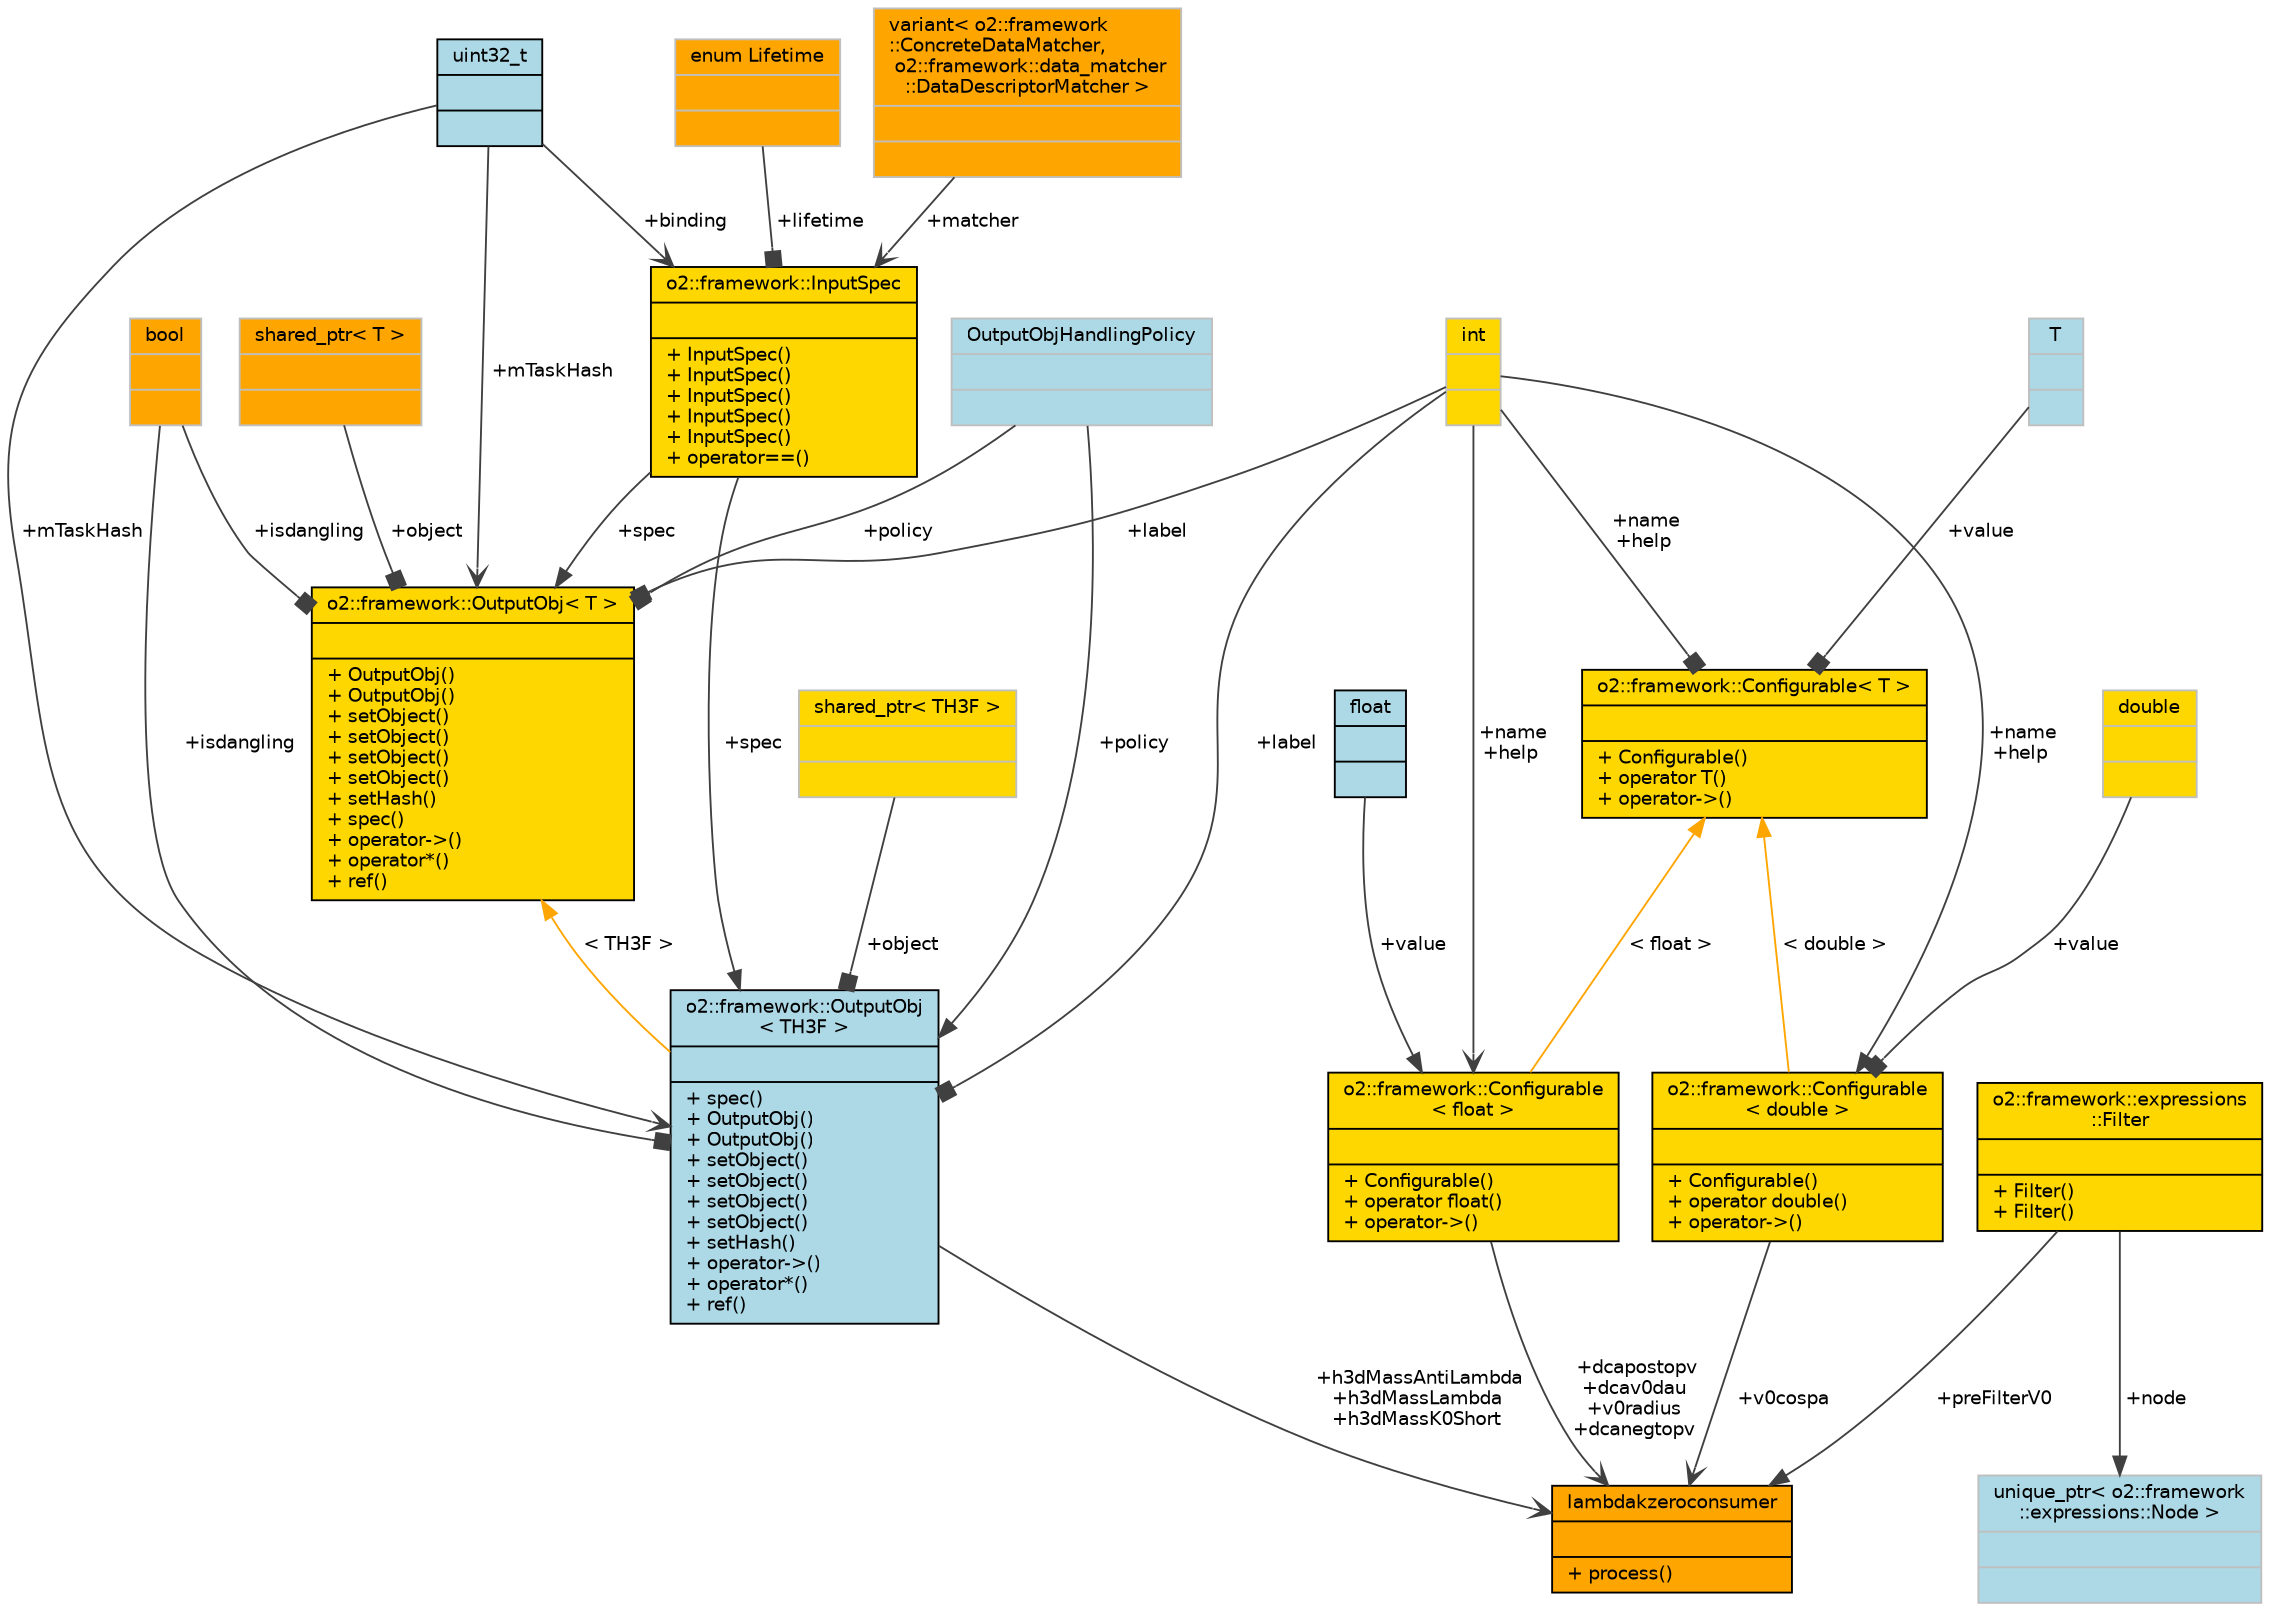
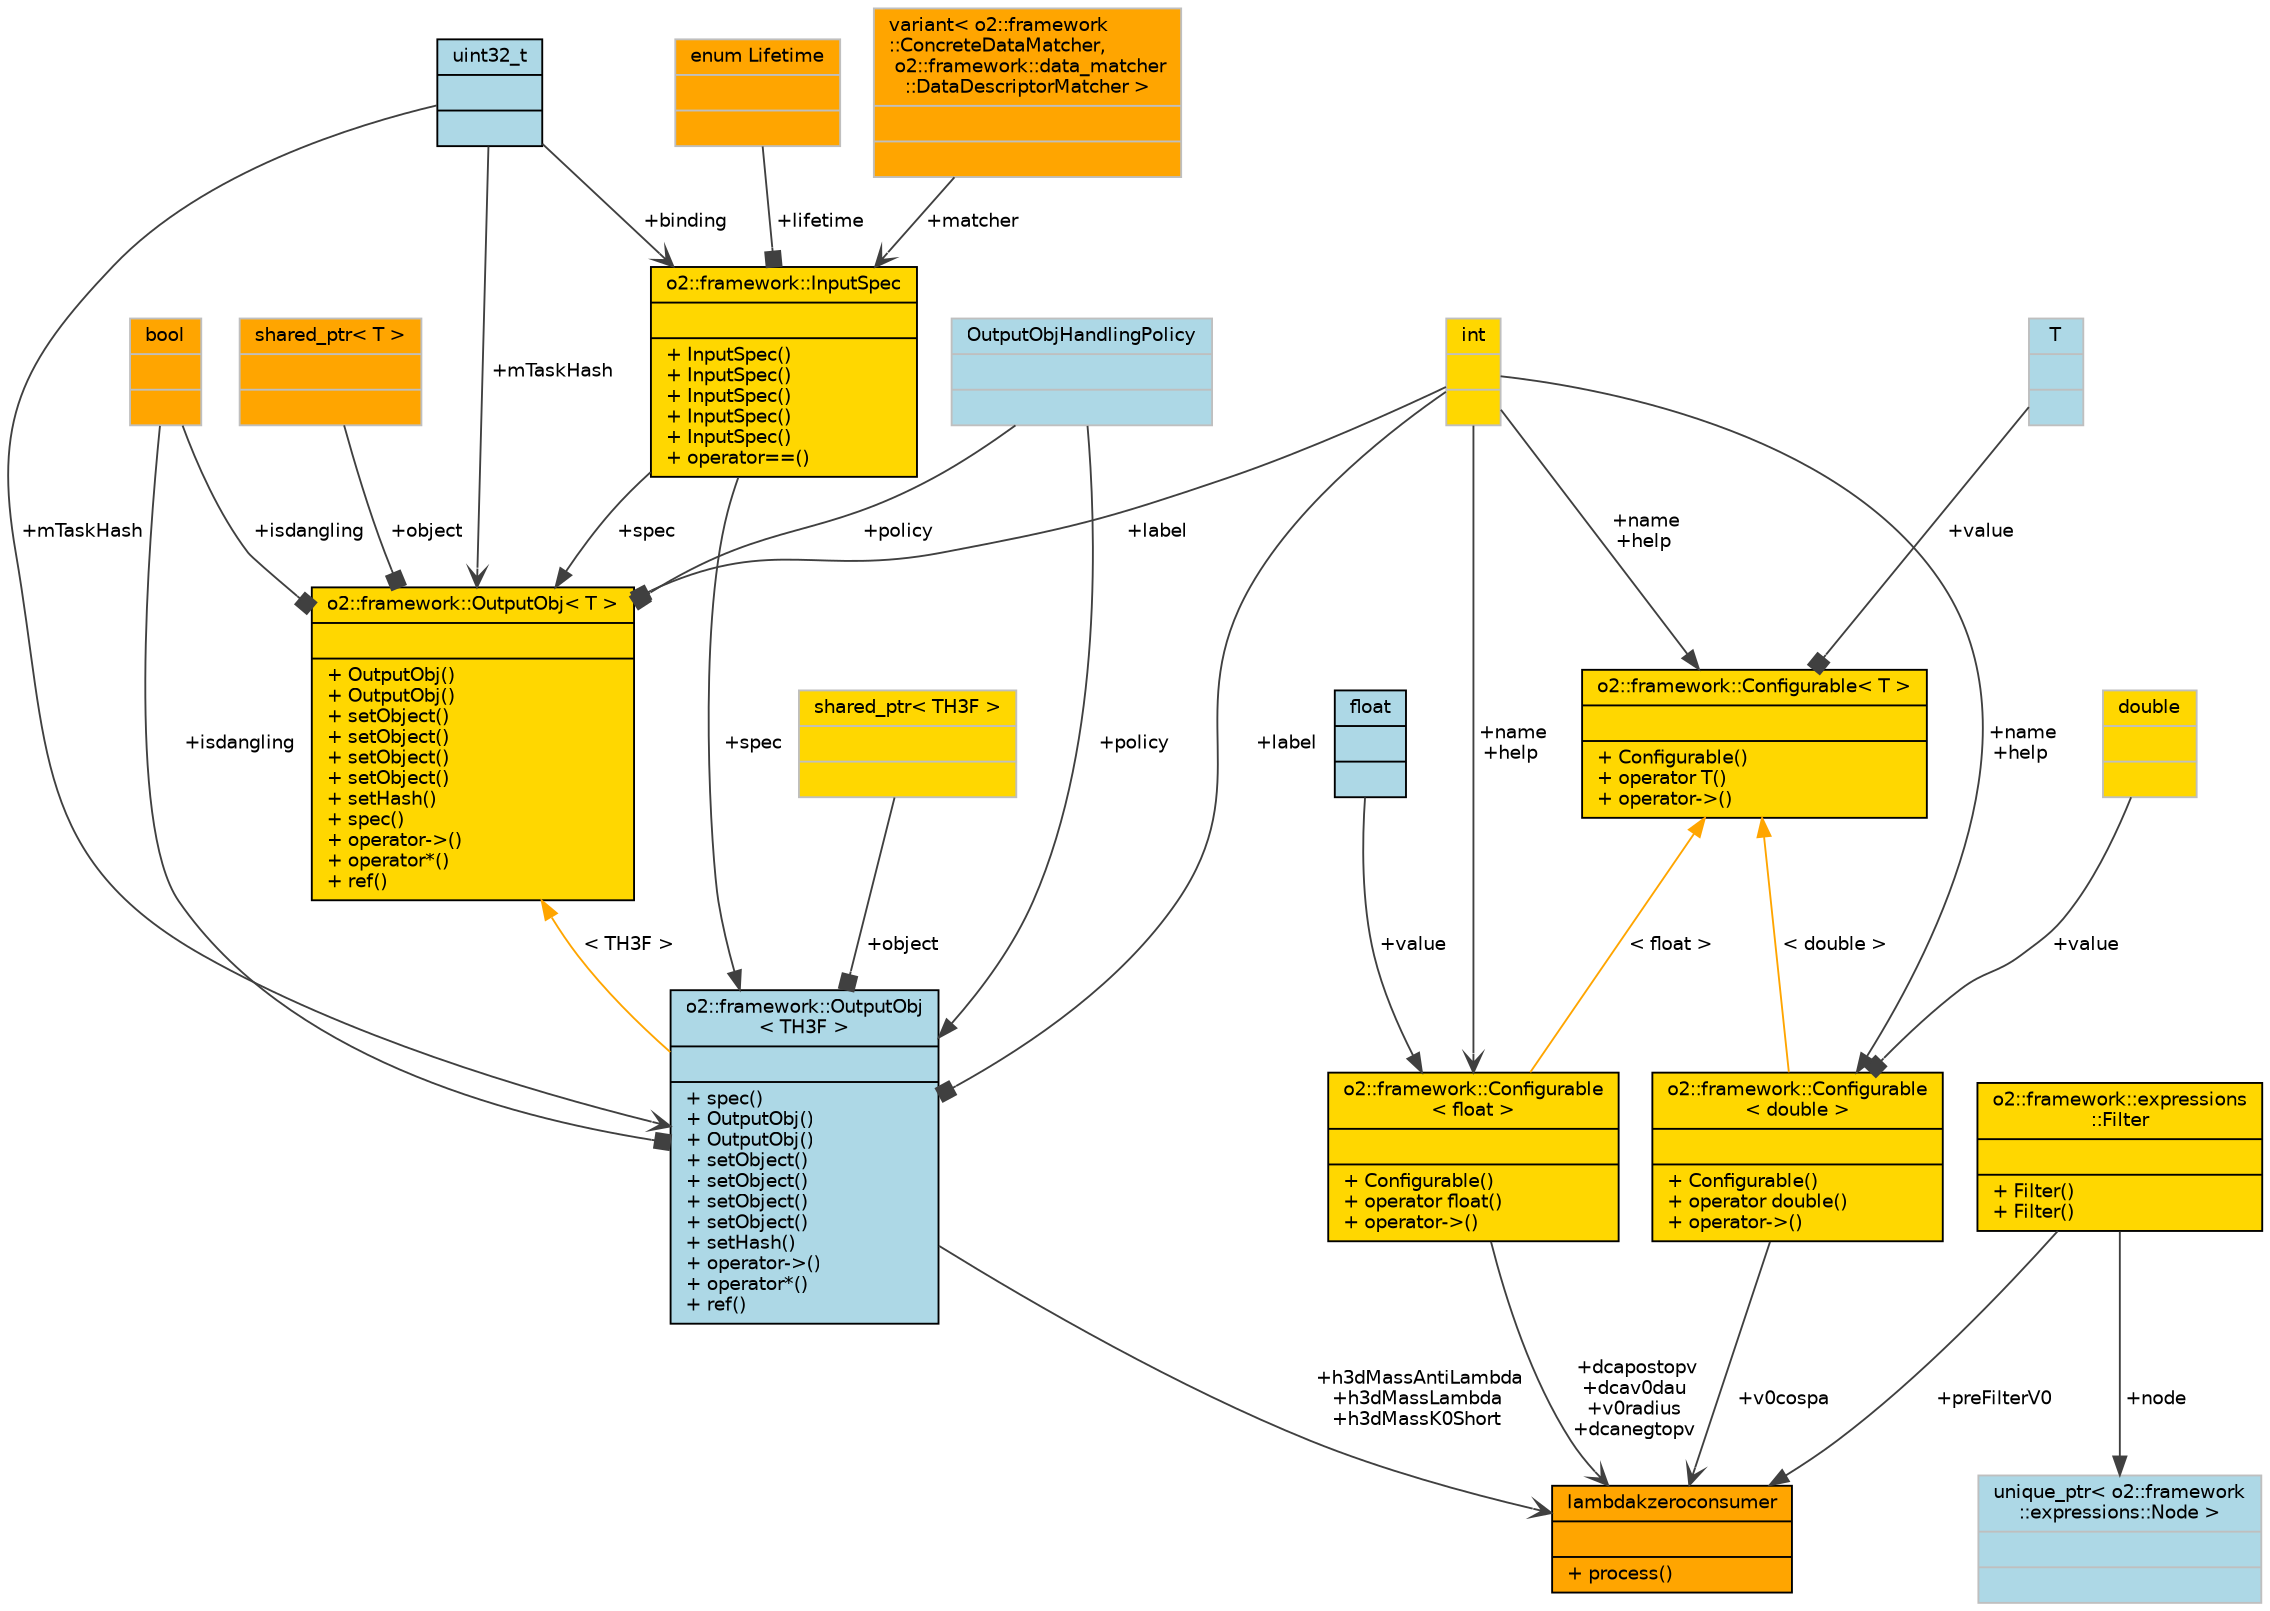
(1594, 532) -> (1594, 532)
